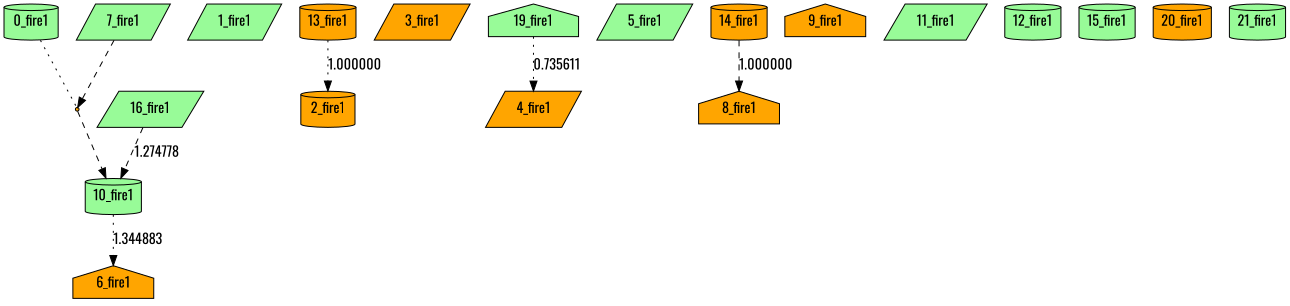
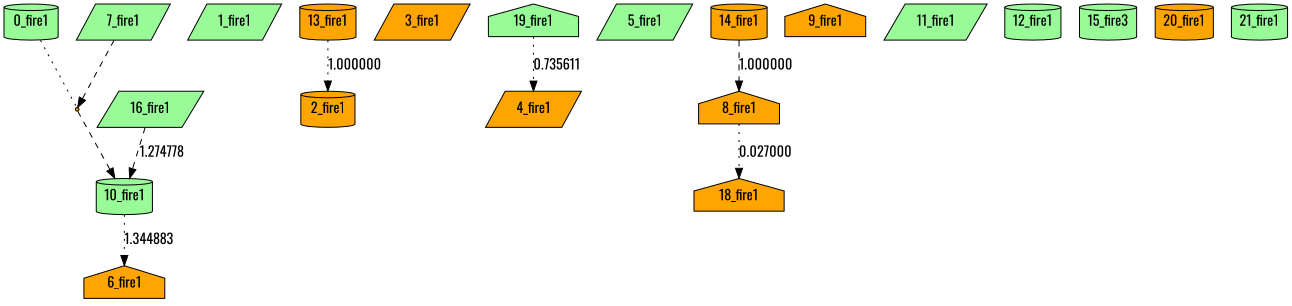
(1107, 22) -> (1108, 22)
none -> (739, 197)
